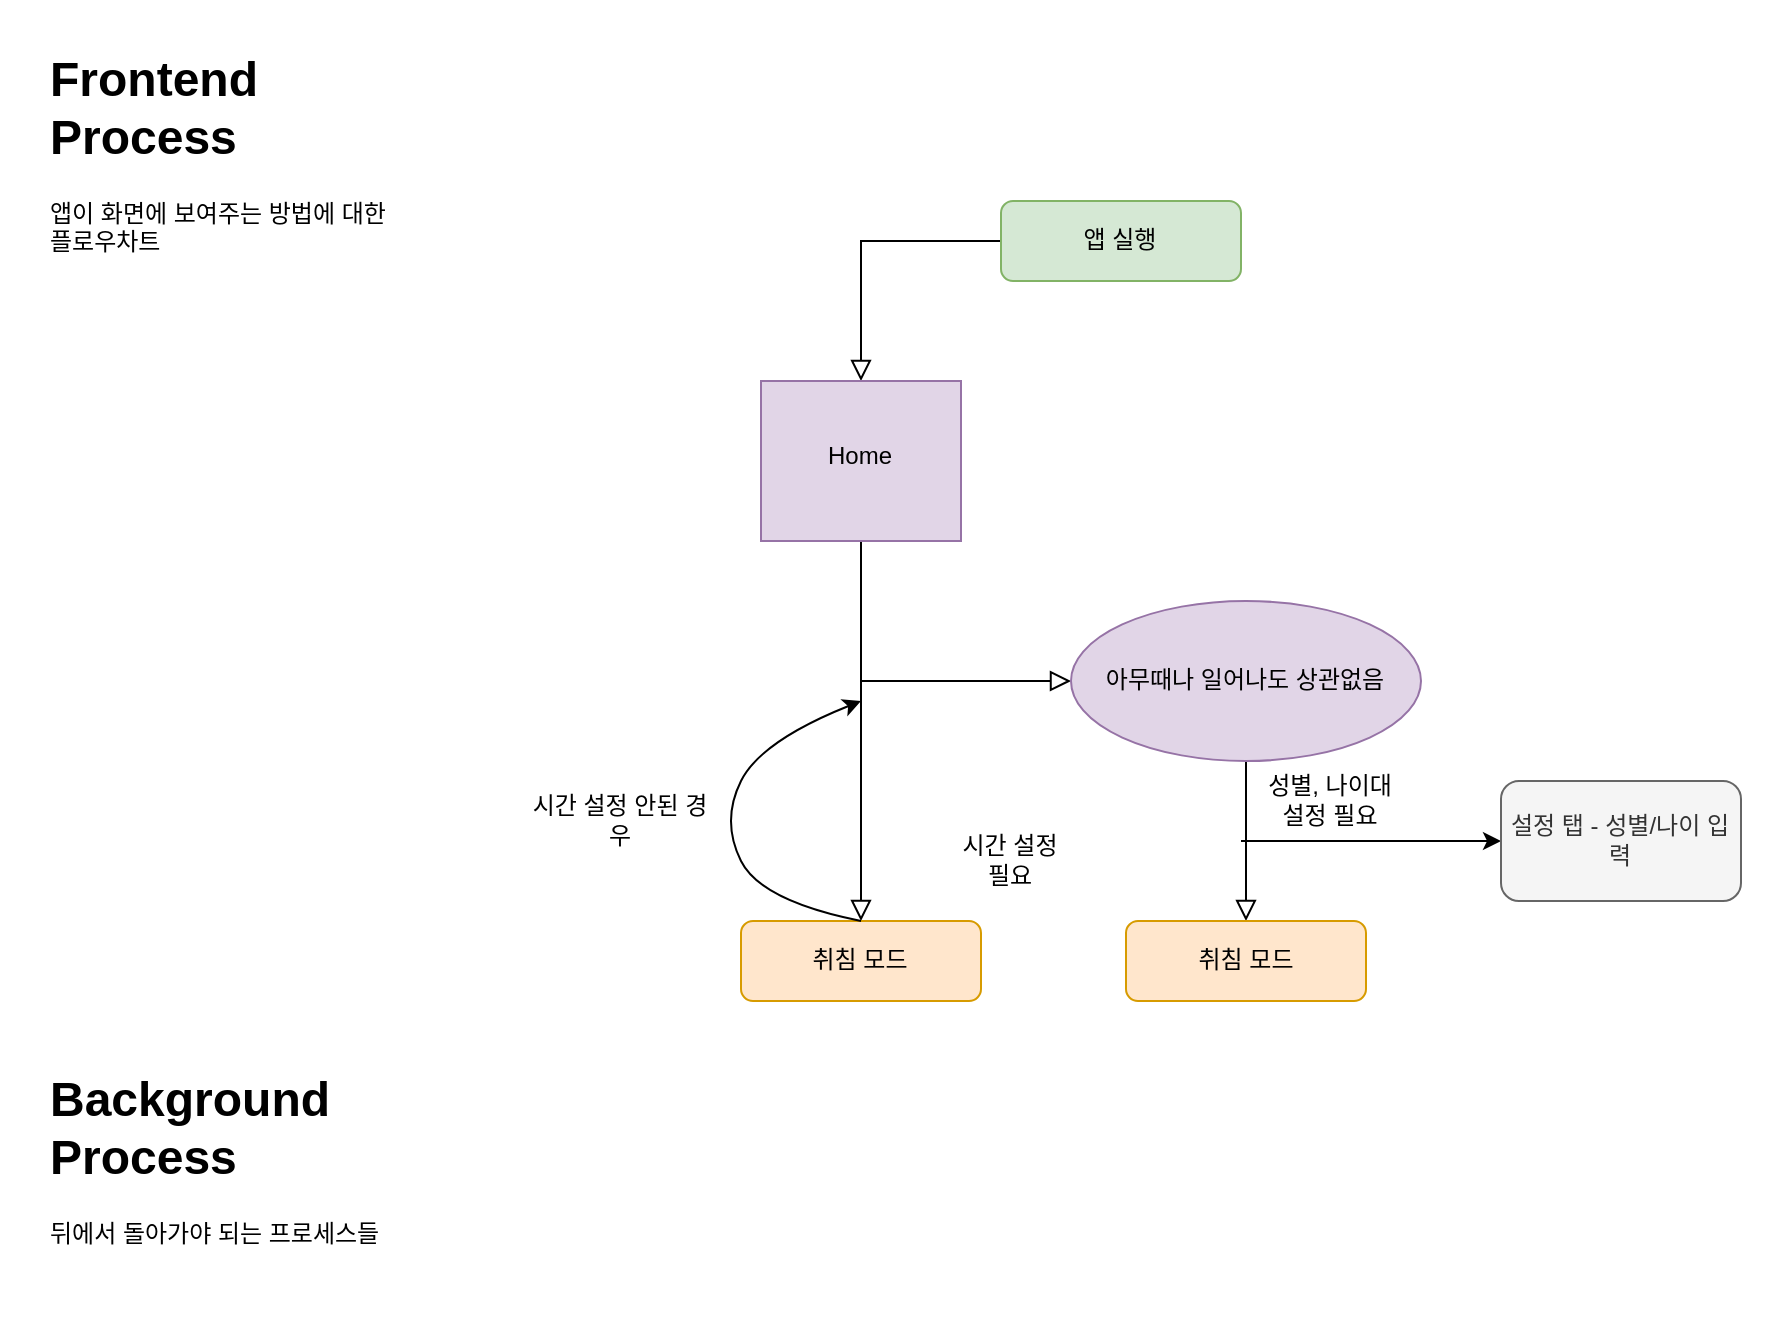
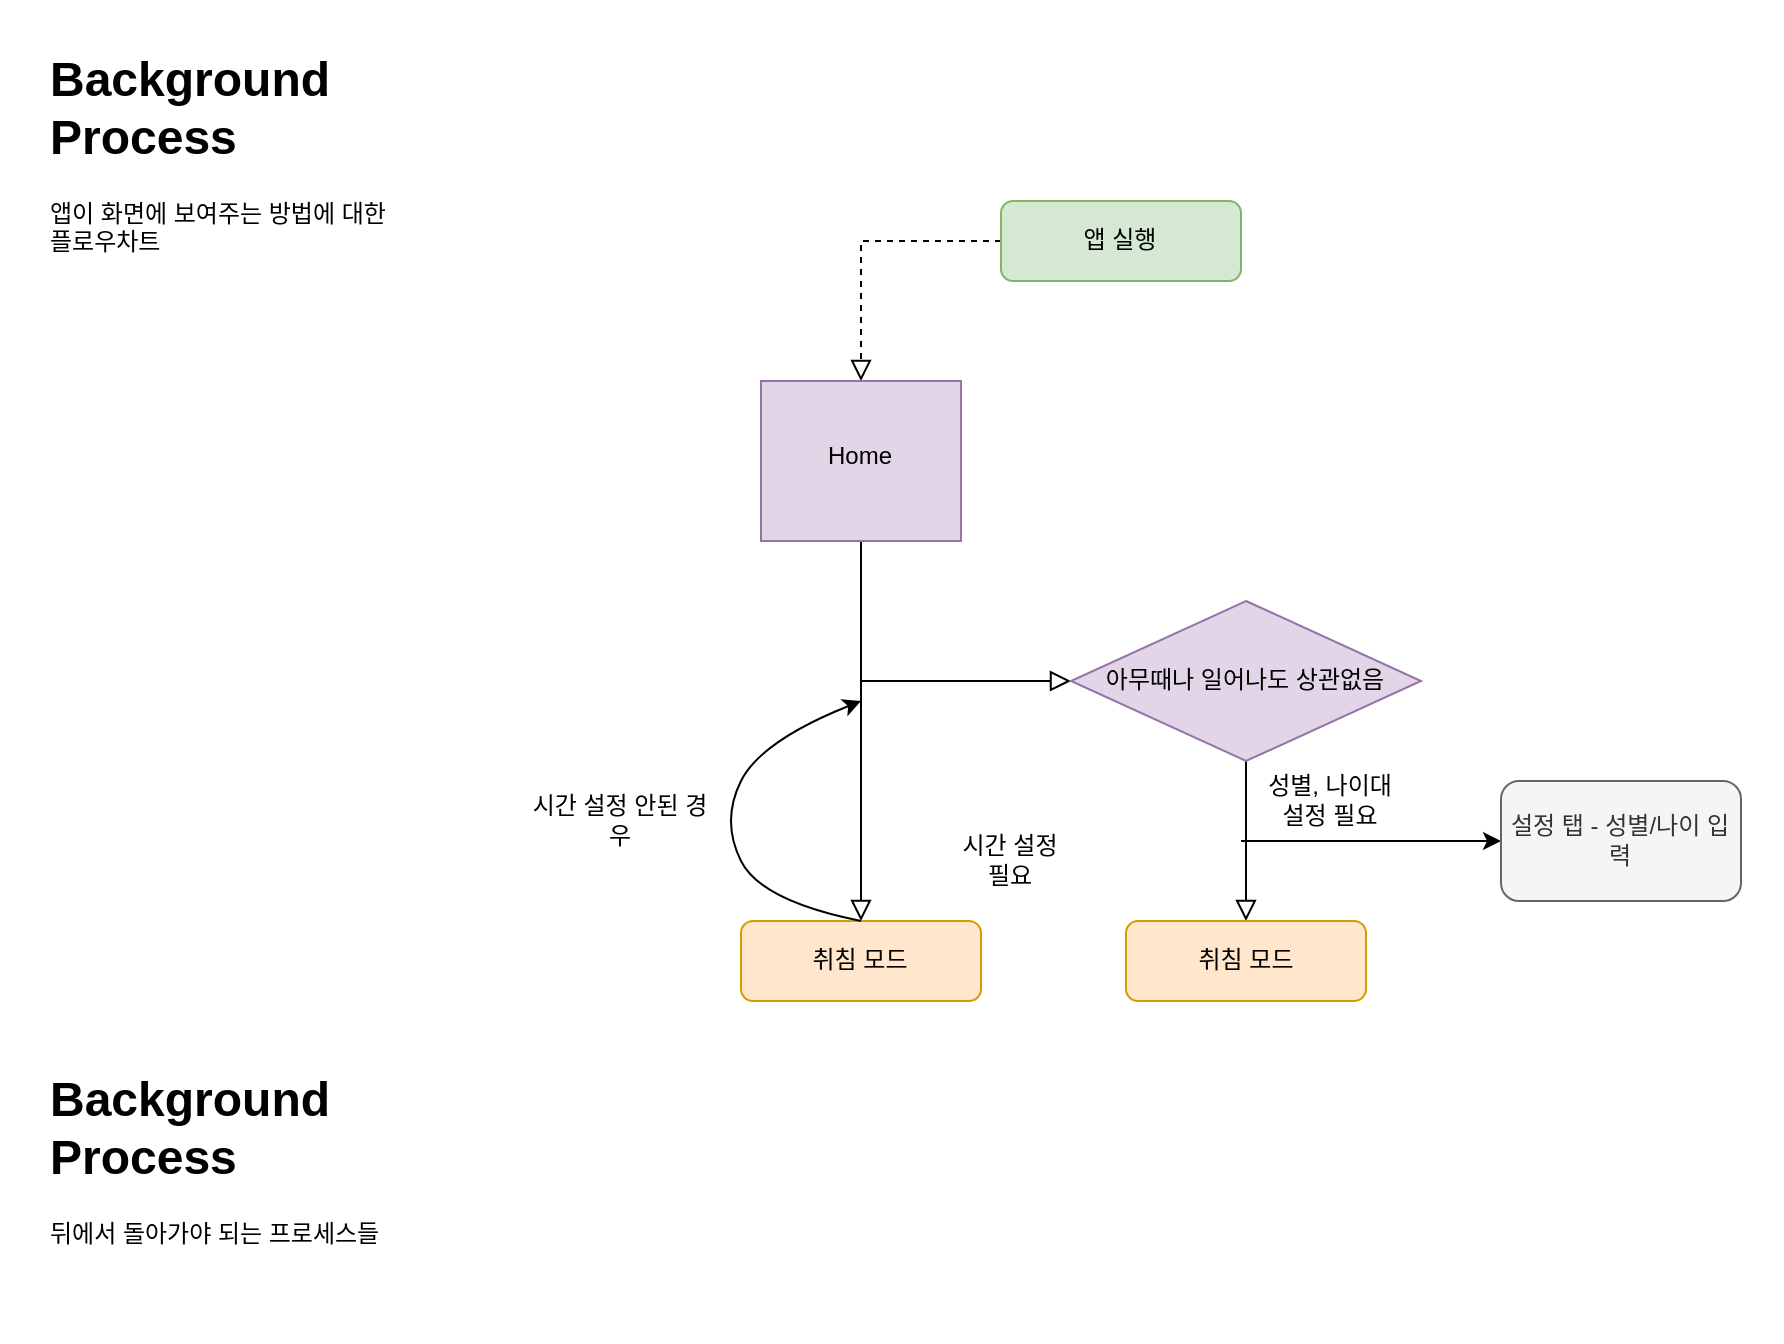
(233, 64) -> (233, 64)
(869, 241) -> (869, 241)
(1246, 681) -> (1246, 681)
